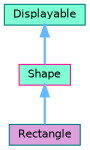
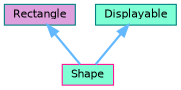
(45, 110) -> (67, 49)
